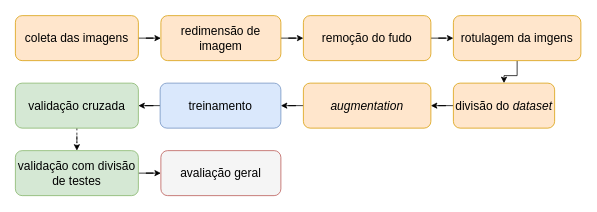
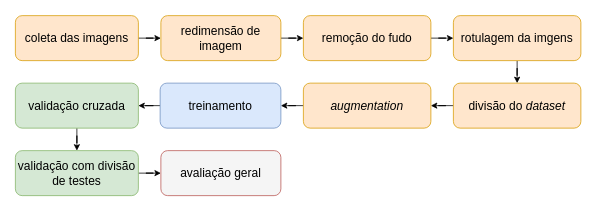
(504, 105) -> (517, 105)
(77, 142) -> (77, 142)
